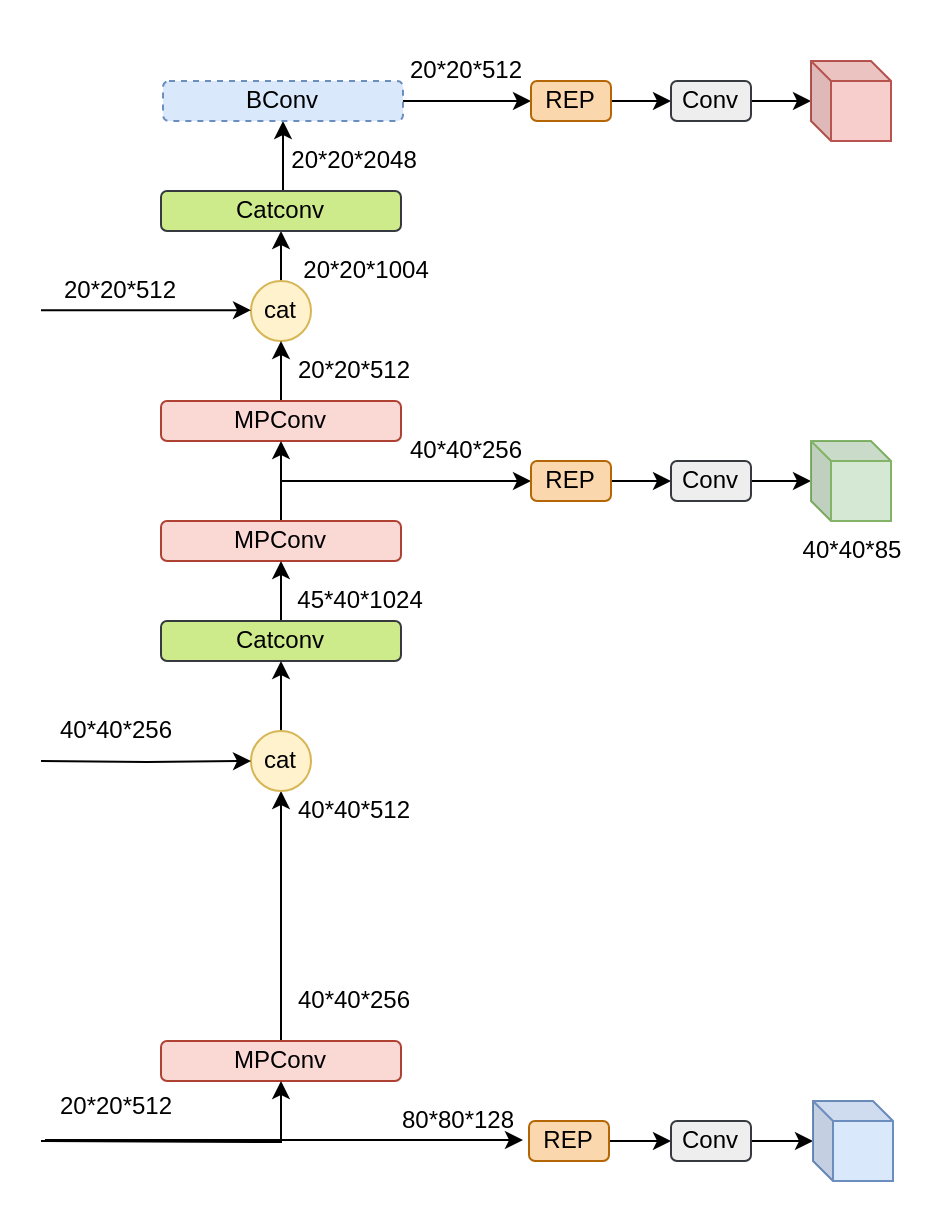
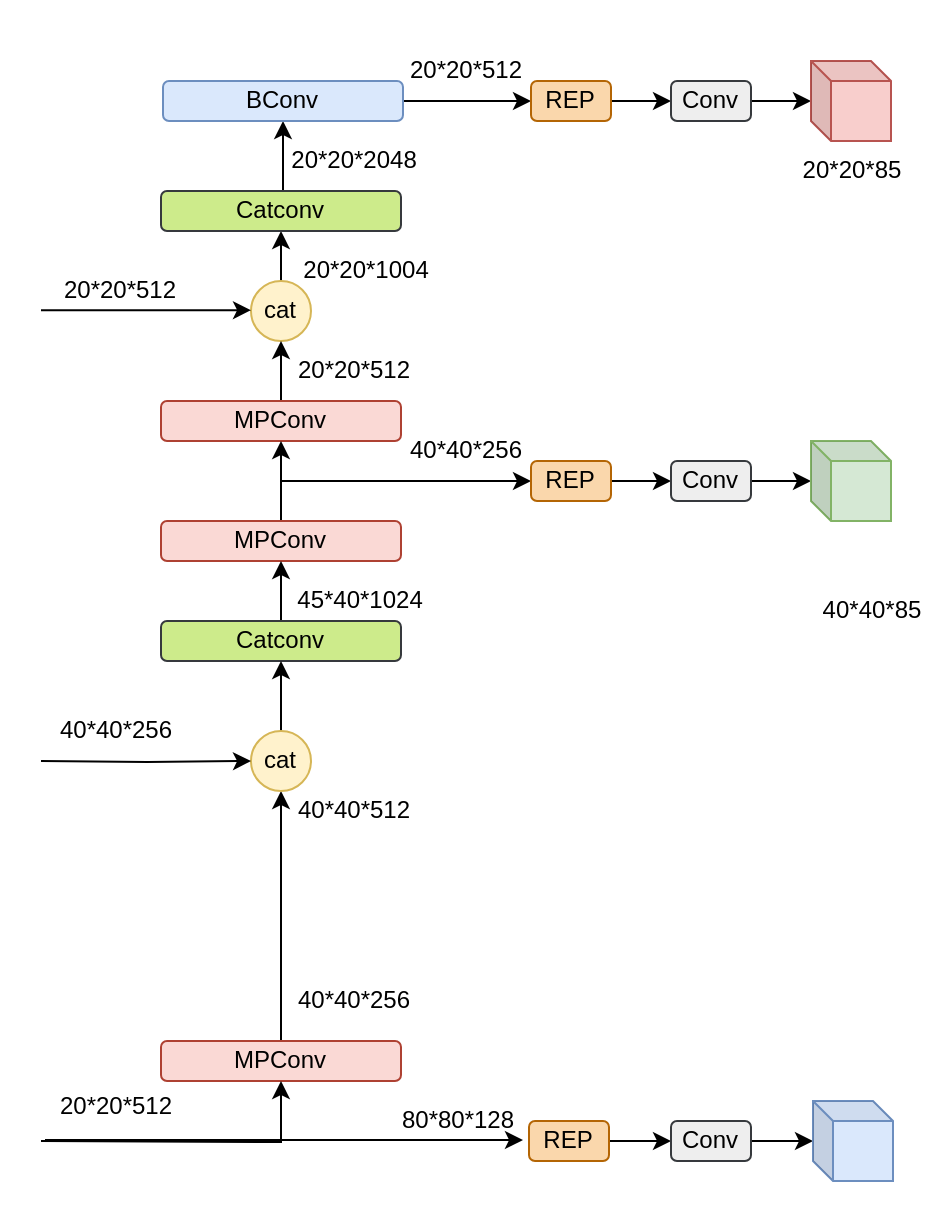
(283, 101) -> (283, 101)
none -> (853, 171)
(853, 551) -> (873, 611)
